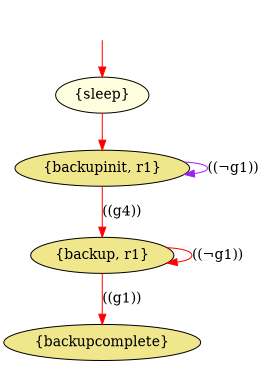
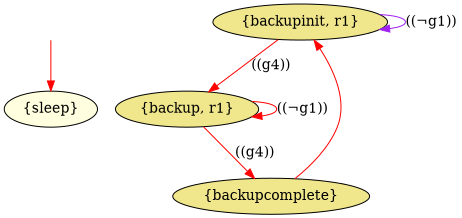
(102, 127) -> (339, 119)
(122, 299) -> (255, 153)
